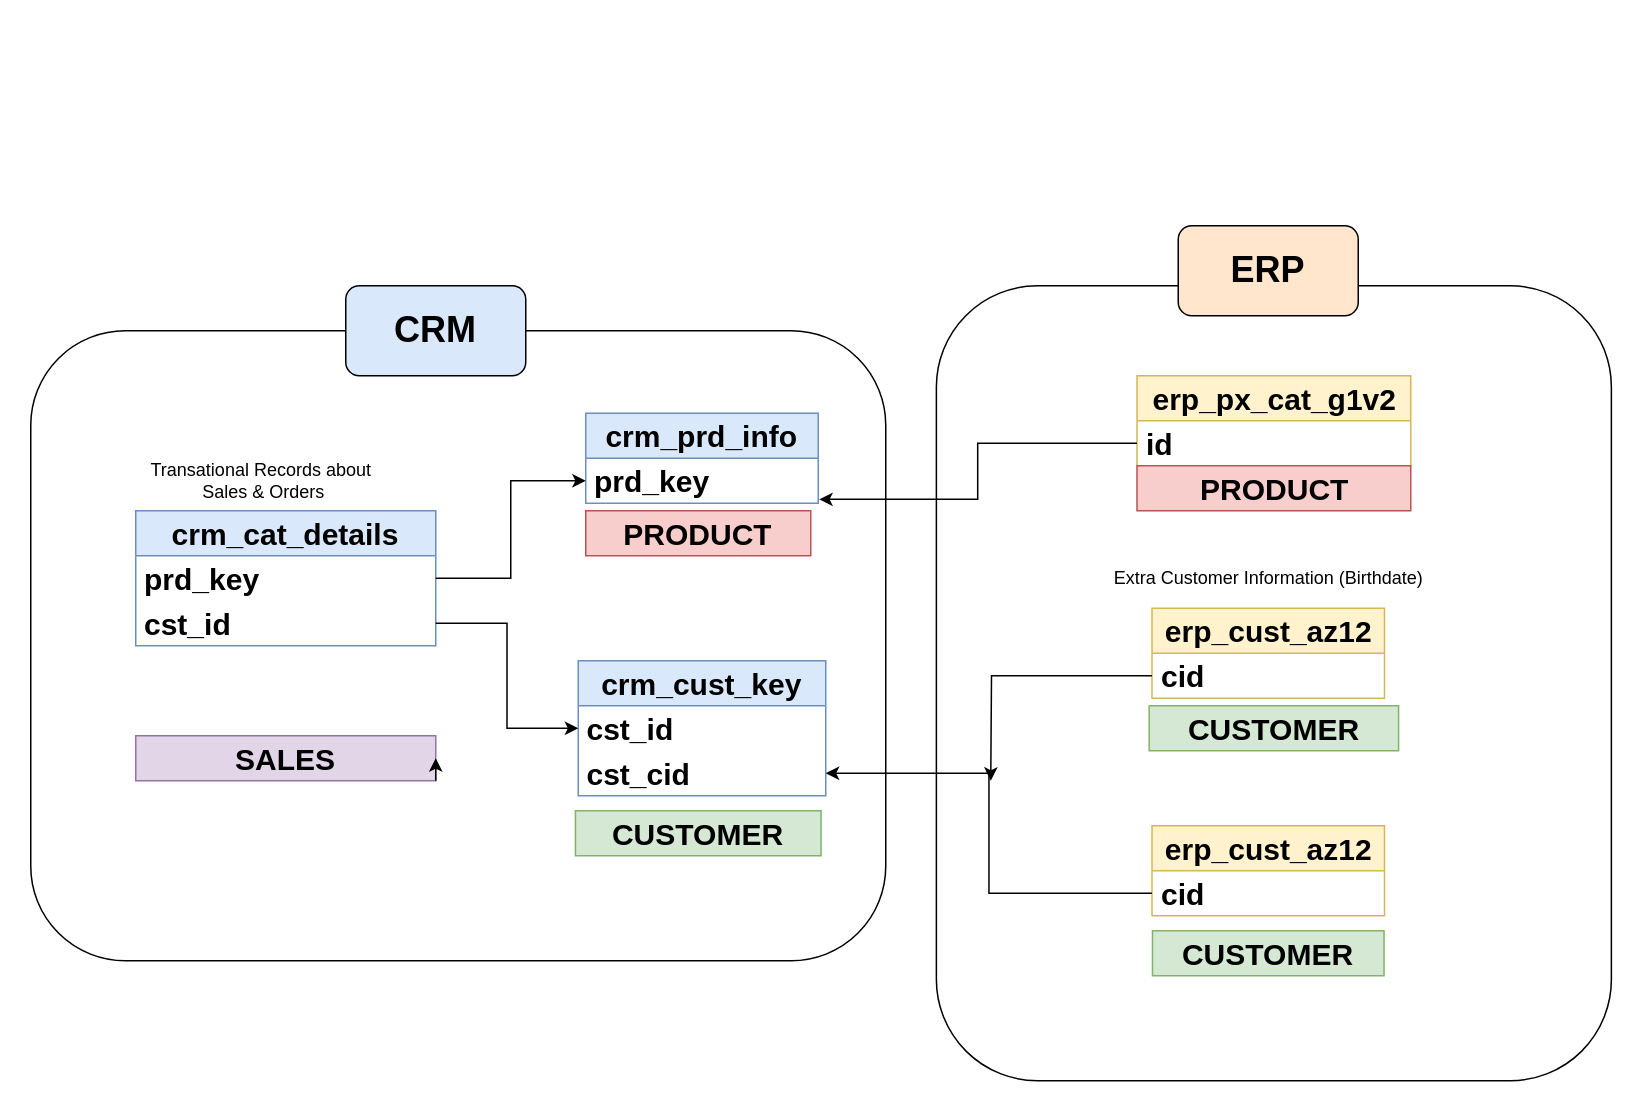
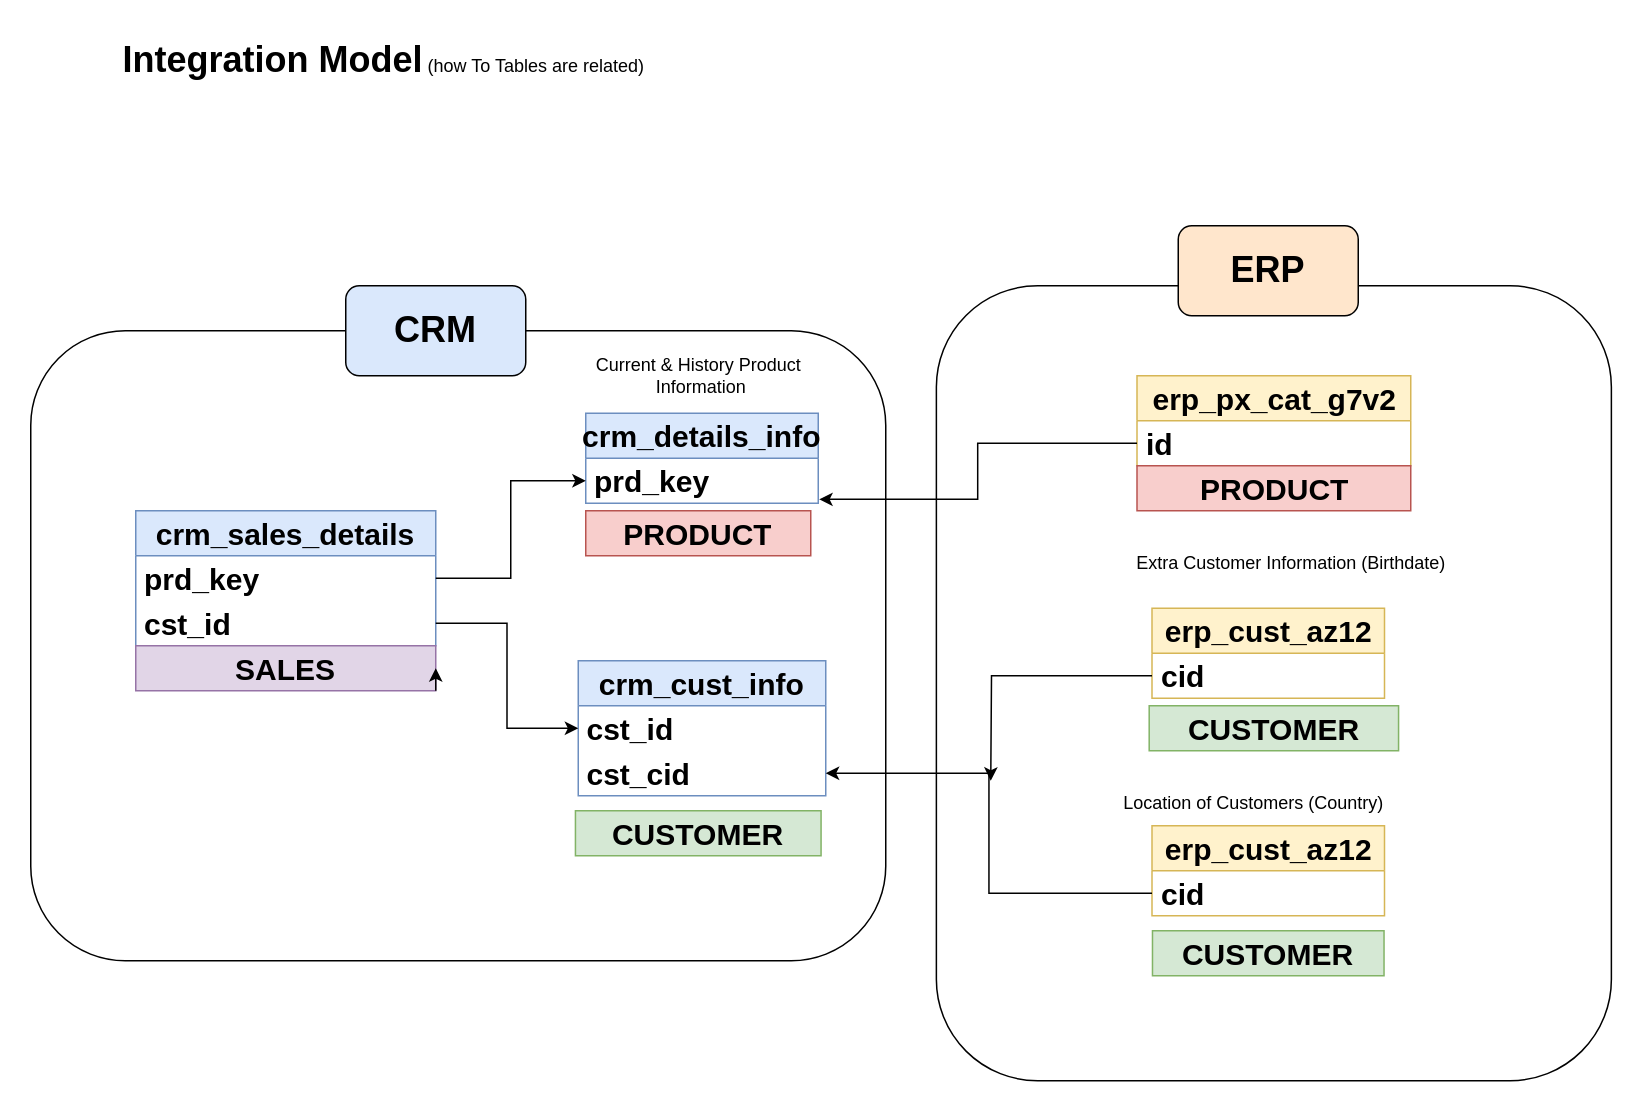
none -> (383, 61)
none -> (698, 376)
(1275, 398) -> (1275, 398)
(702, 436) -> (702, 436)
(263, 481) -> none
(286, 533) -> (286, 533)
(1268, 578) -> (1291, 563)
(702, 683) -> (702, 683)
(286, 758) -> (286, 668)
none -> (1253, 803)
